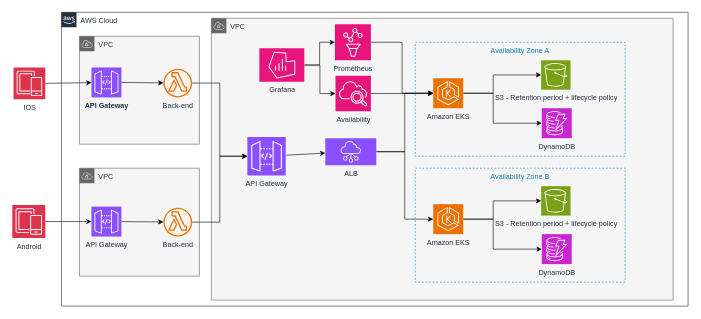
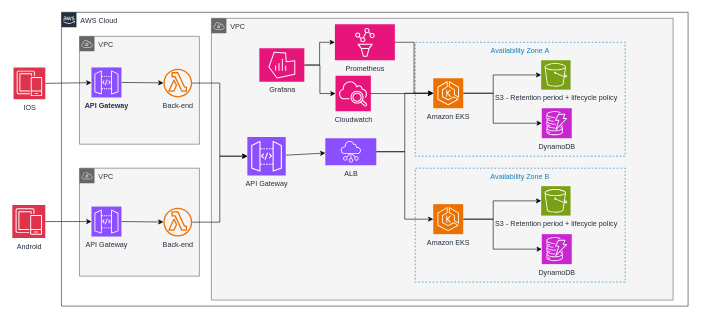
(353, 42) -> (365, 42)
(354, 120) -> (354, 120)
